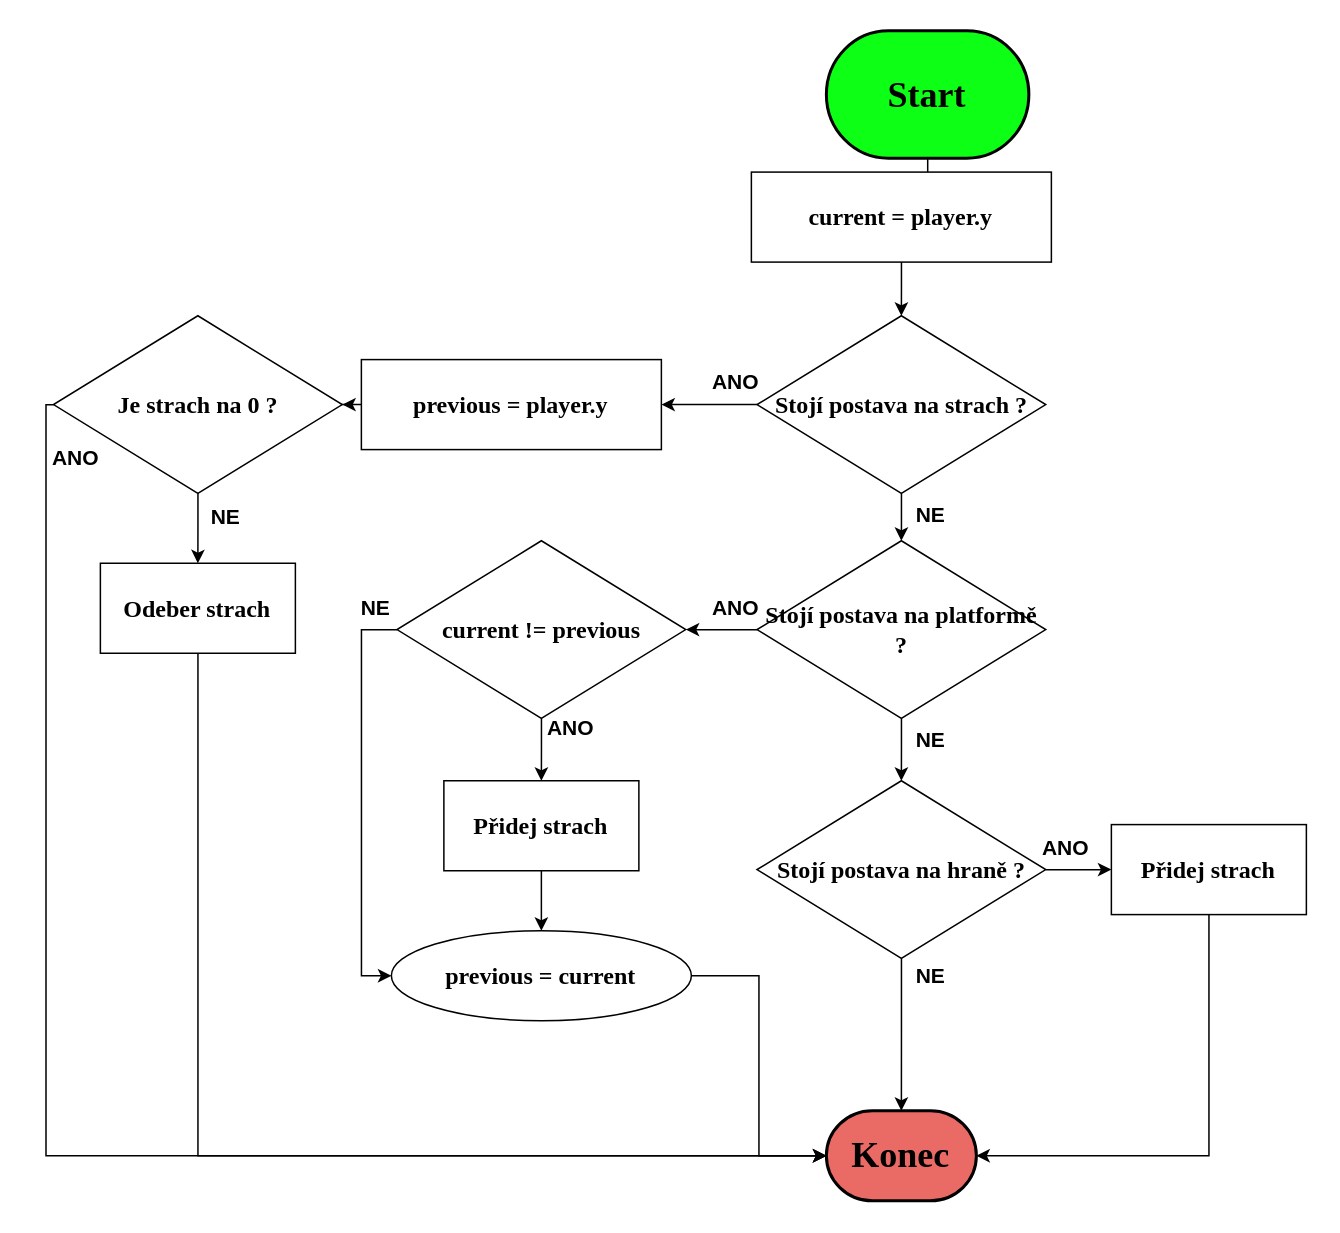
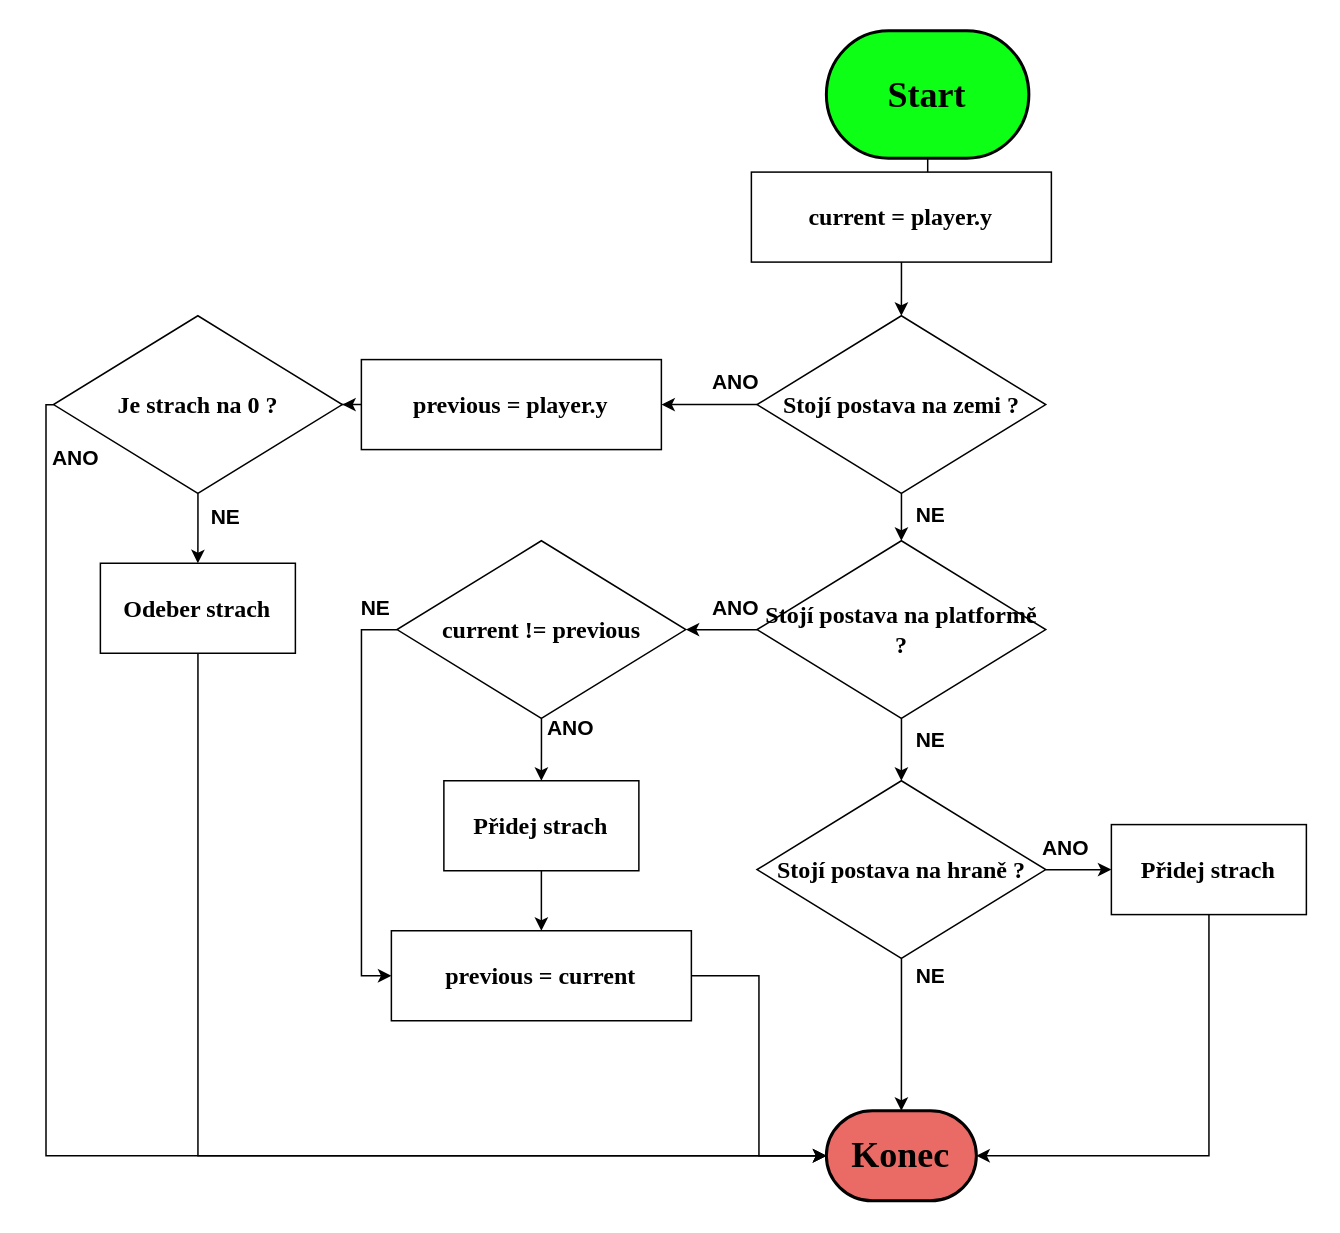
(902, 404) -> (902, 404)
(541, 976) -> (541, 976)
